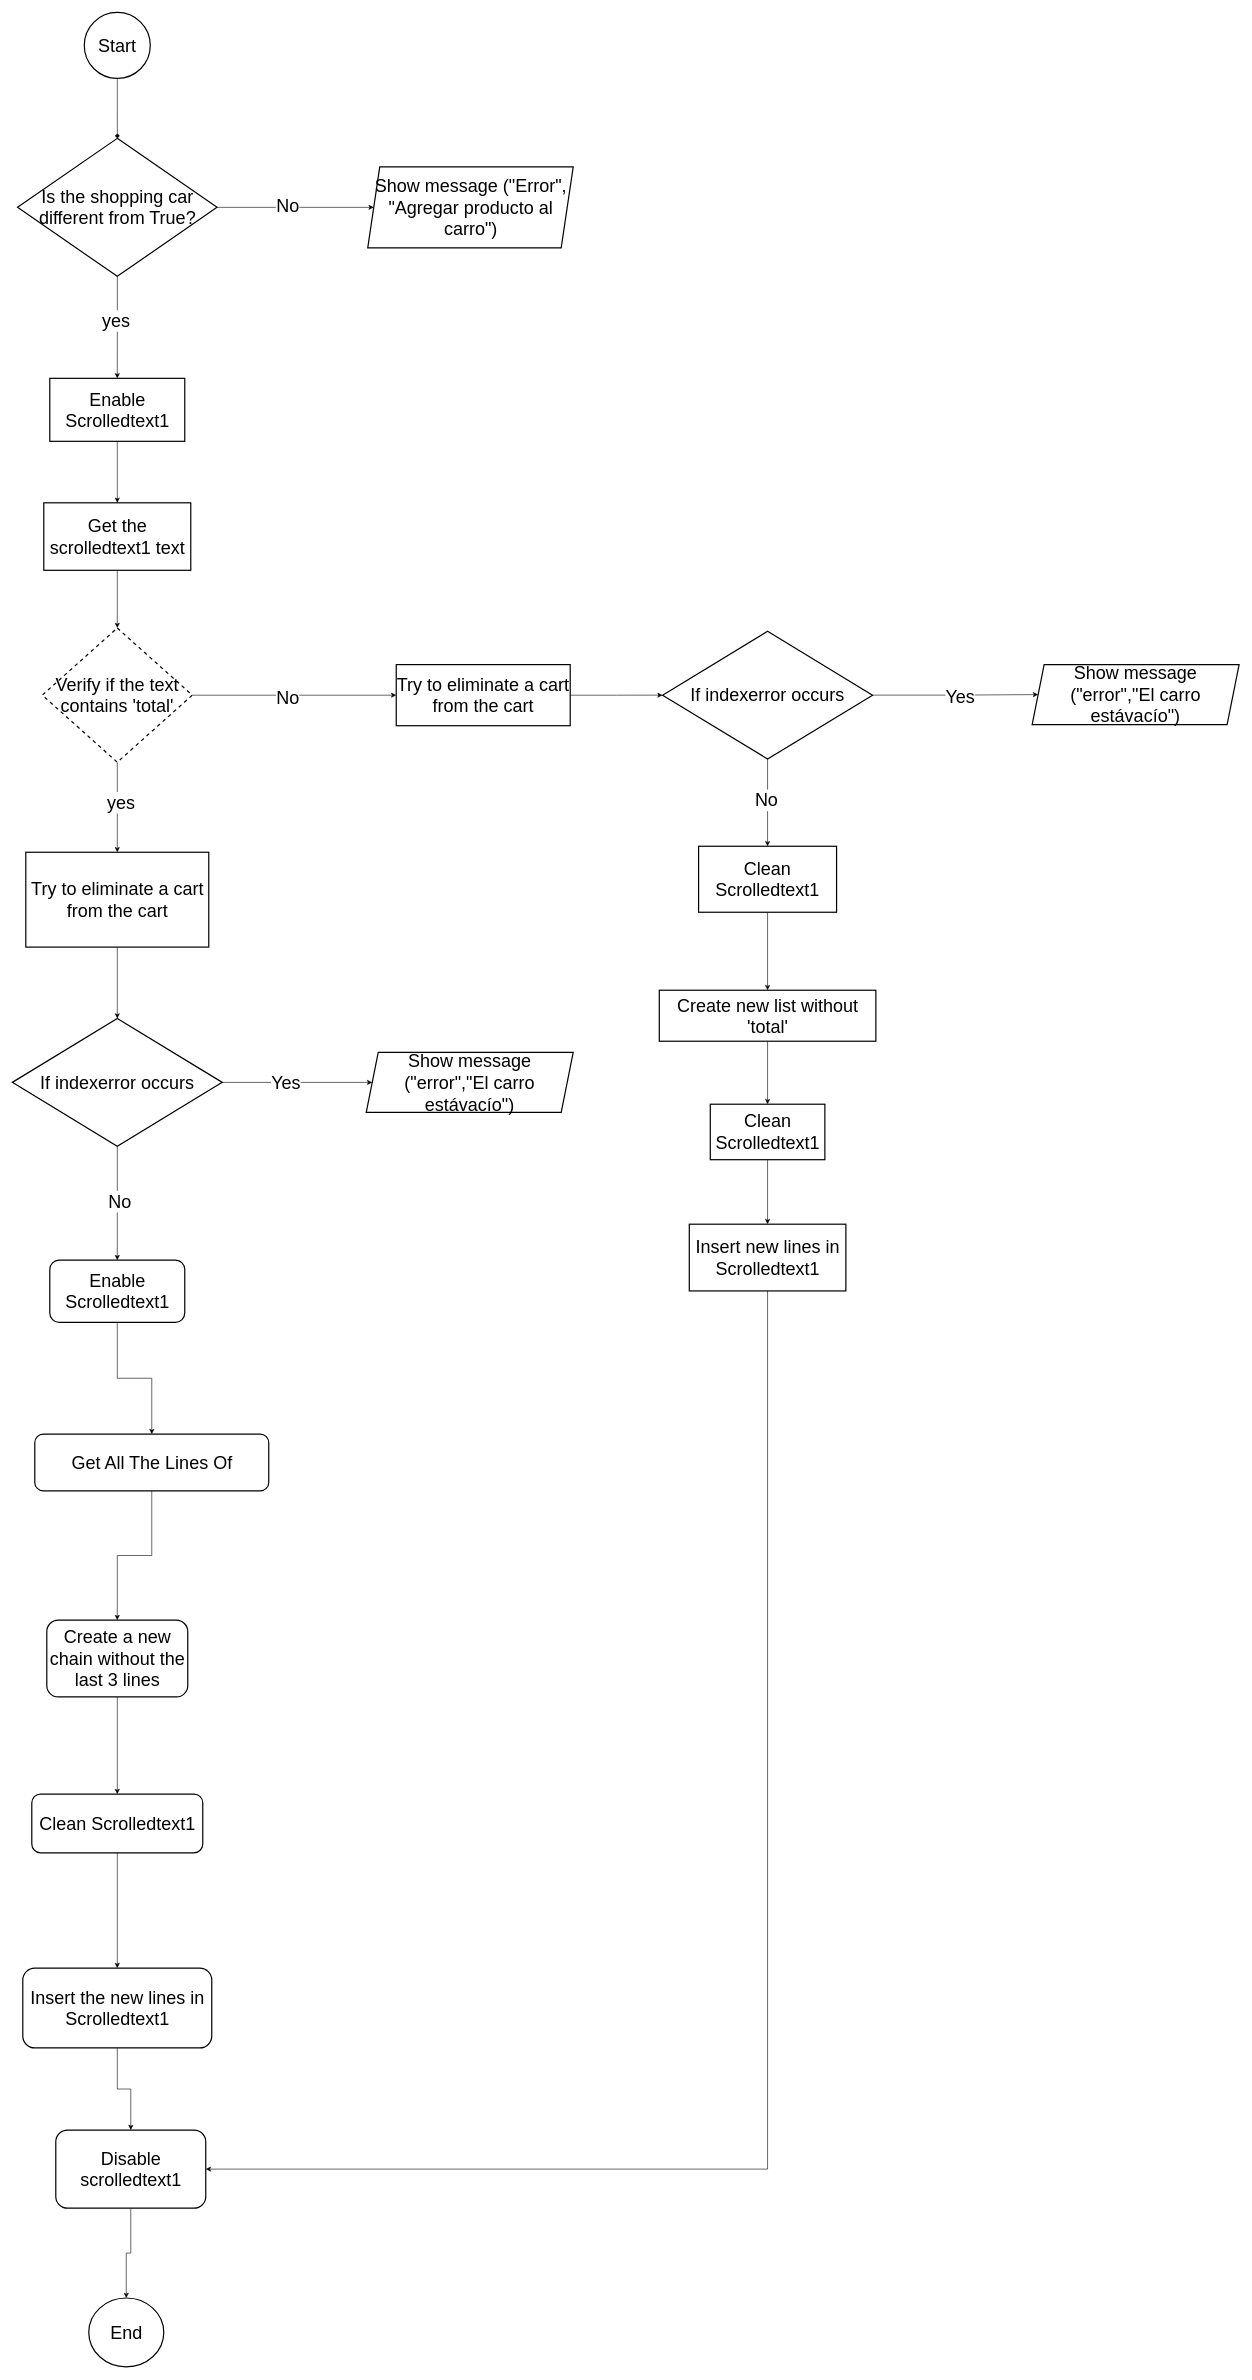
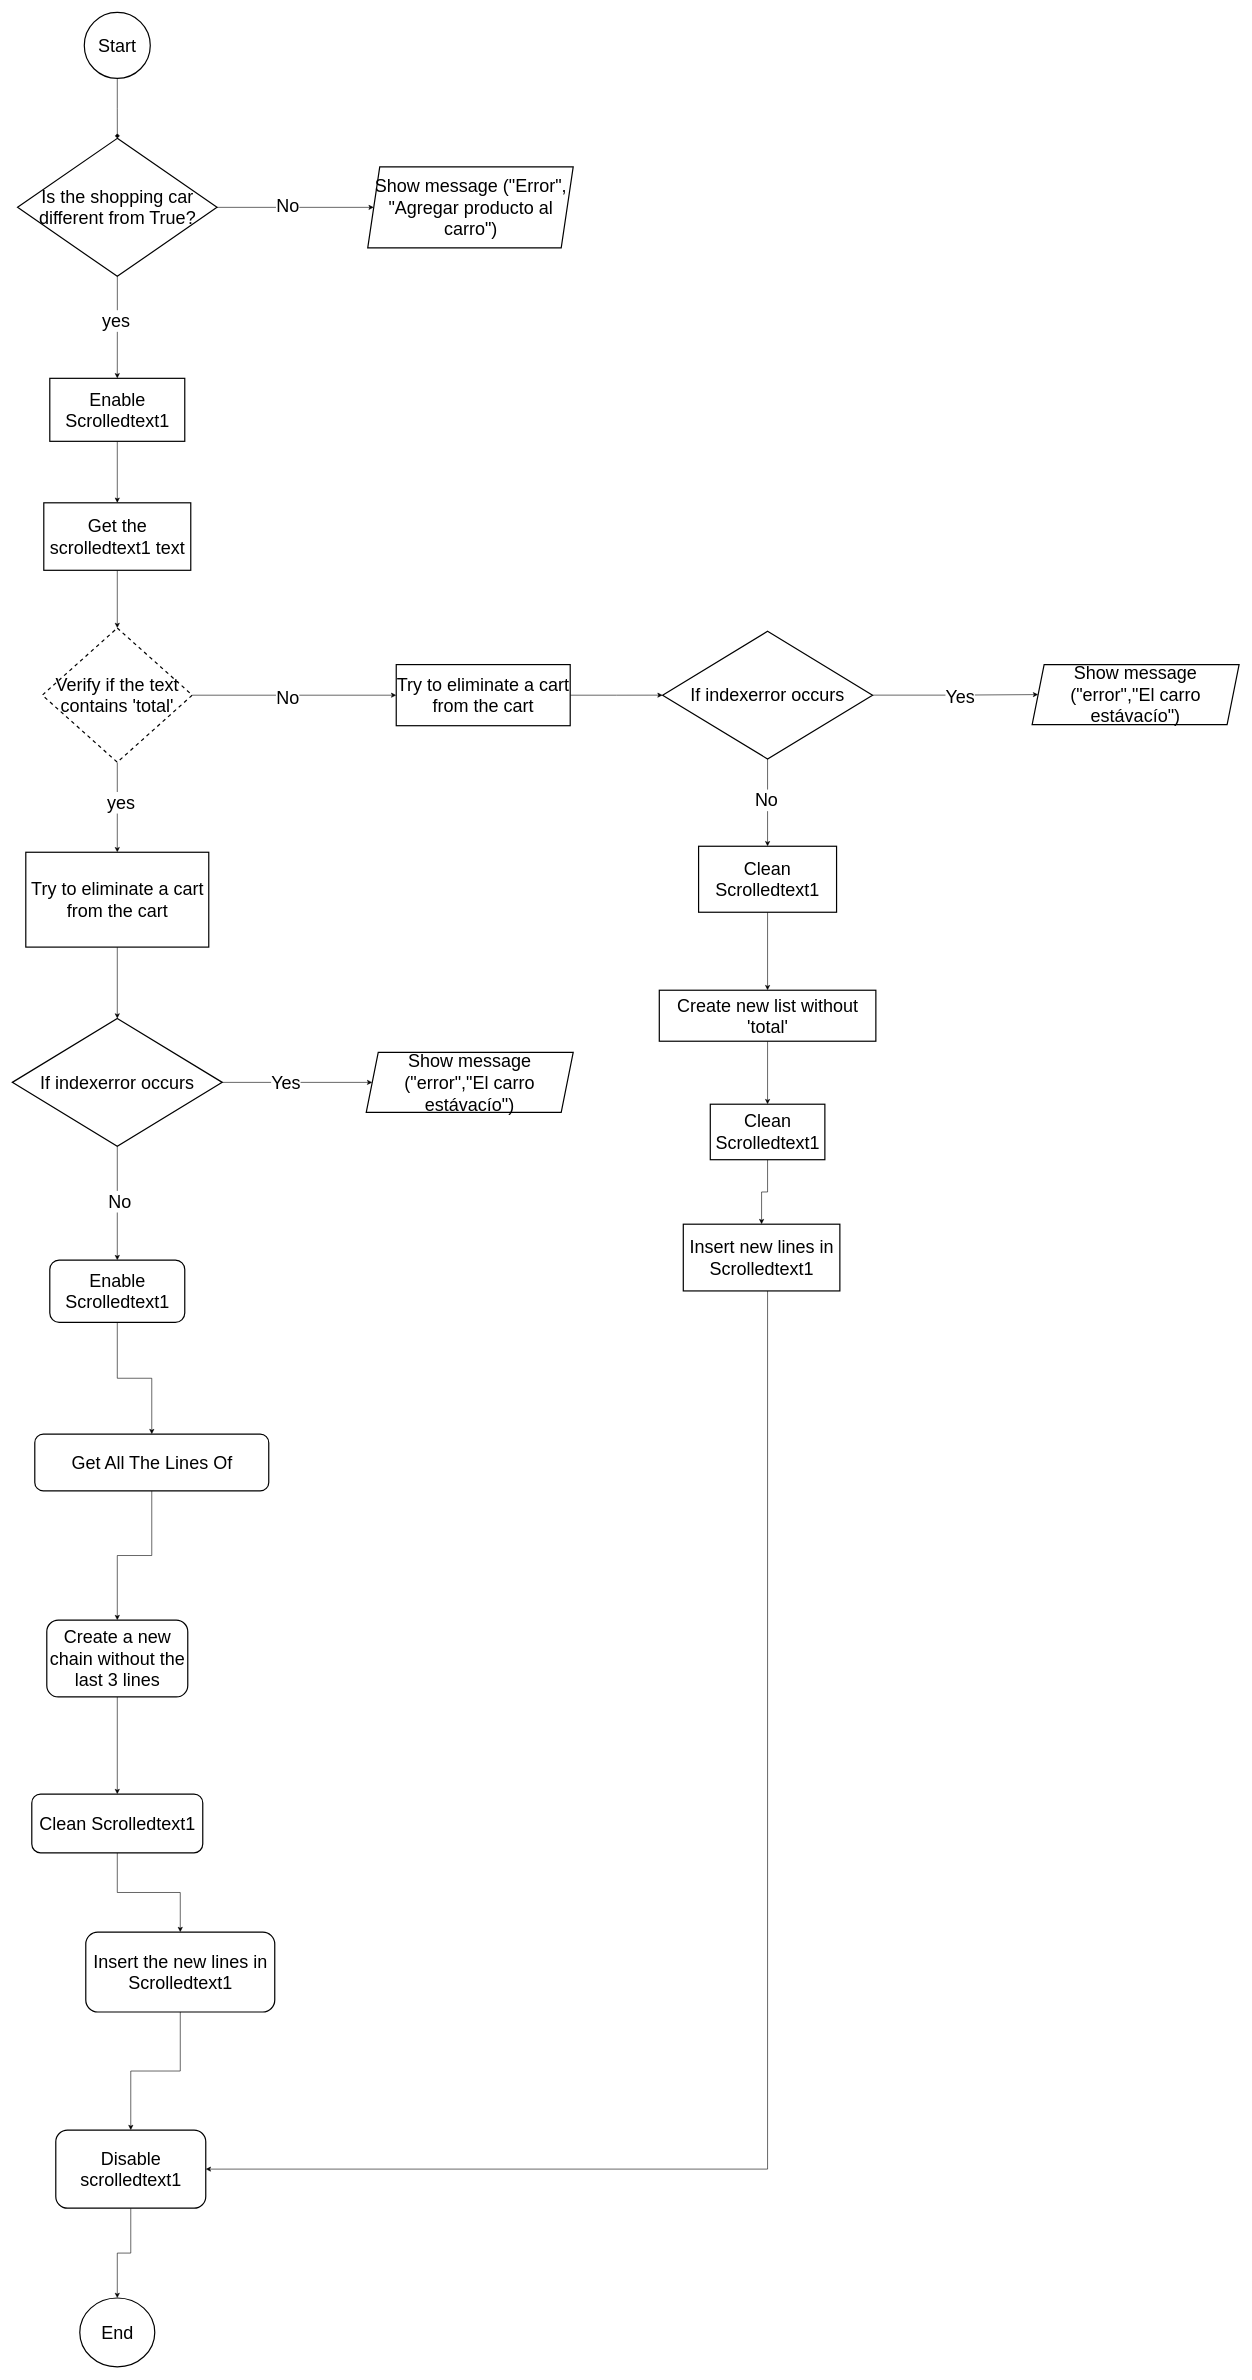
(768, 1258) -> (762, 1258)
(117, 2008) -> (180, 1972)
(126, 2333) -> (117, 2333)
